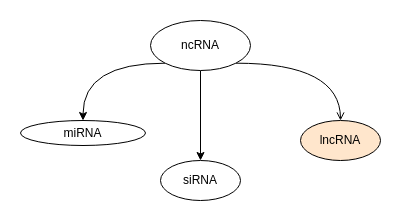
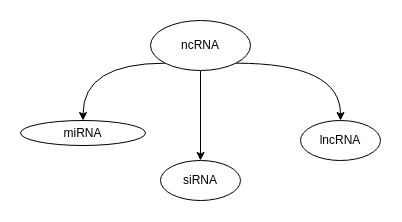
(325, 84) -> (325, 83)
(341, 141) -> (341, 141)
